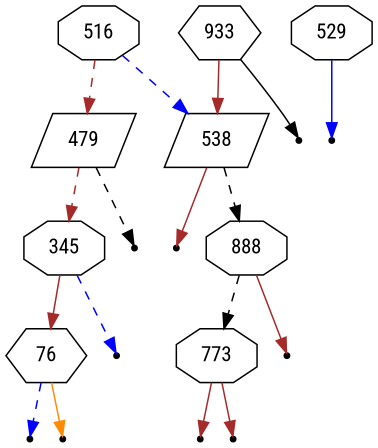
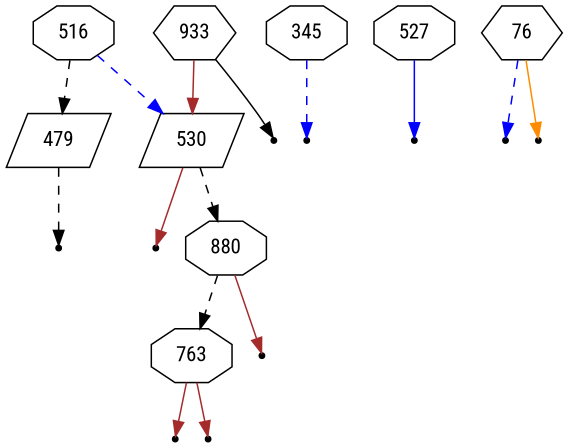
(332, 33) -> (414, 33)
(92, 79) -> (67, 79)
(217, 140) -> (192, 140)
(75, 187) -> none
(247, 248) -> (226, 248)
(57, 295) -> none
(217, 356) -> (192, 356)
